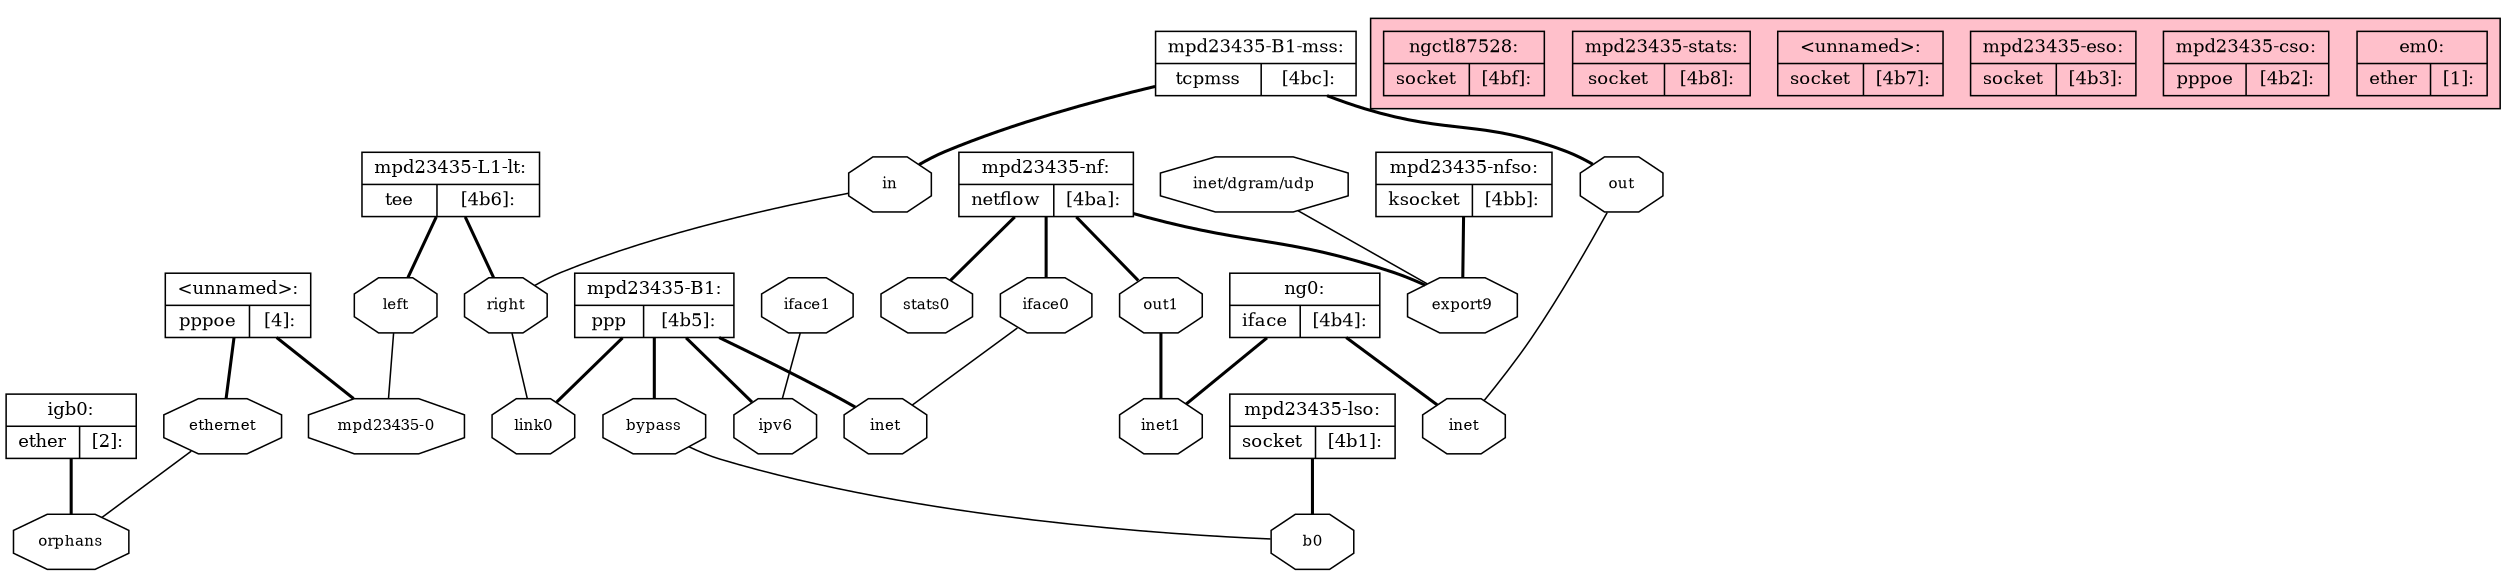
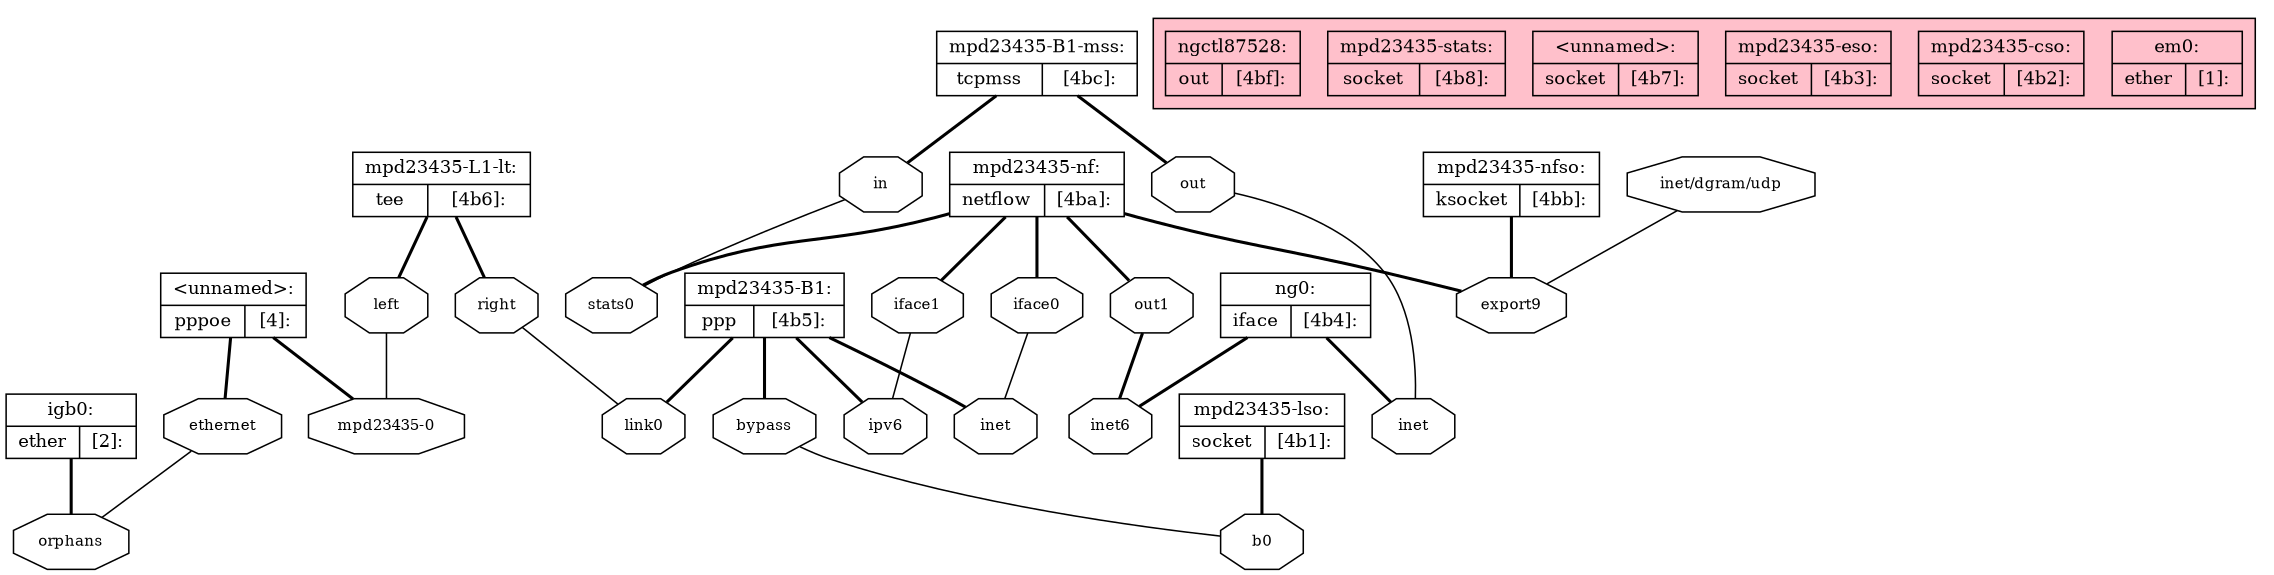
(1426, 79) -> (1194, 79)
(2205, 79) -> (1961, 79)
(689, 230) -> (744, 240)
none -> (973, 249)
(1161, 426) -> (1110, 426)
